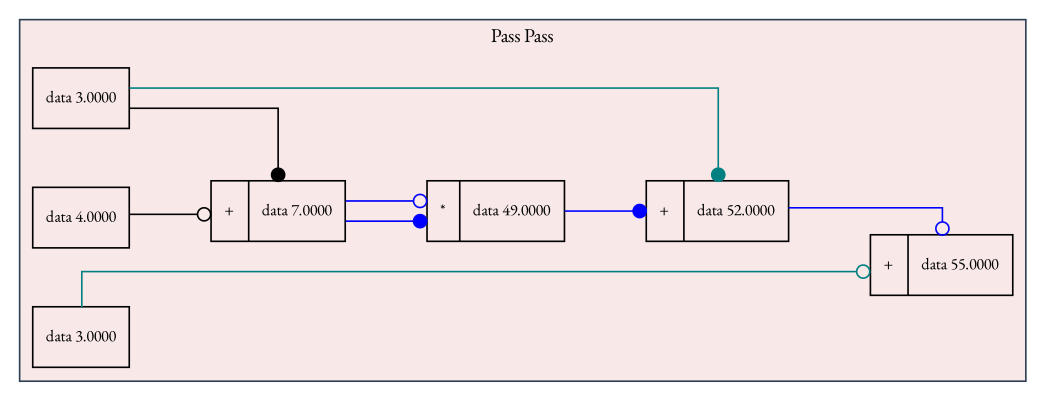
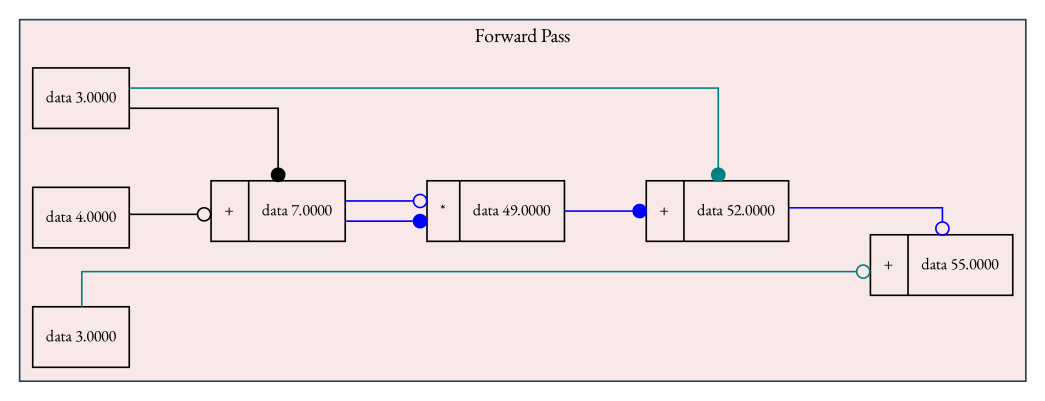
(523, 37) -> (523, 37)
